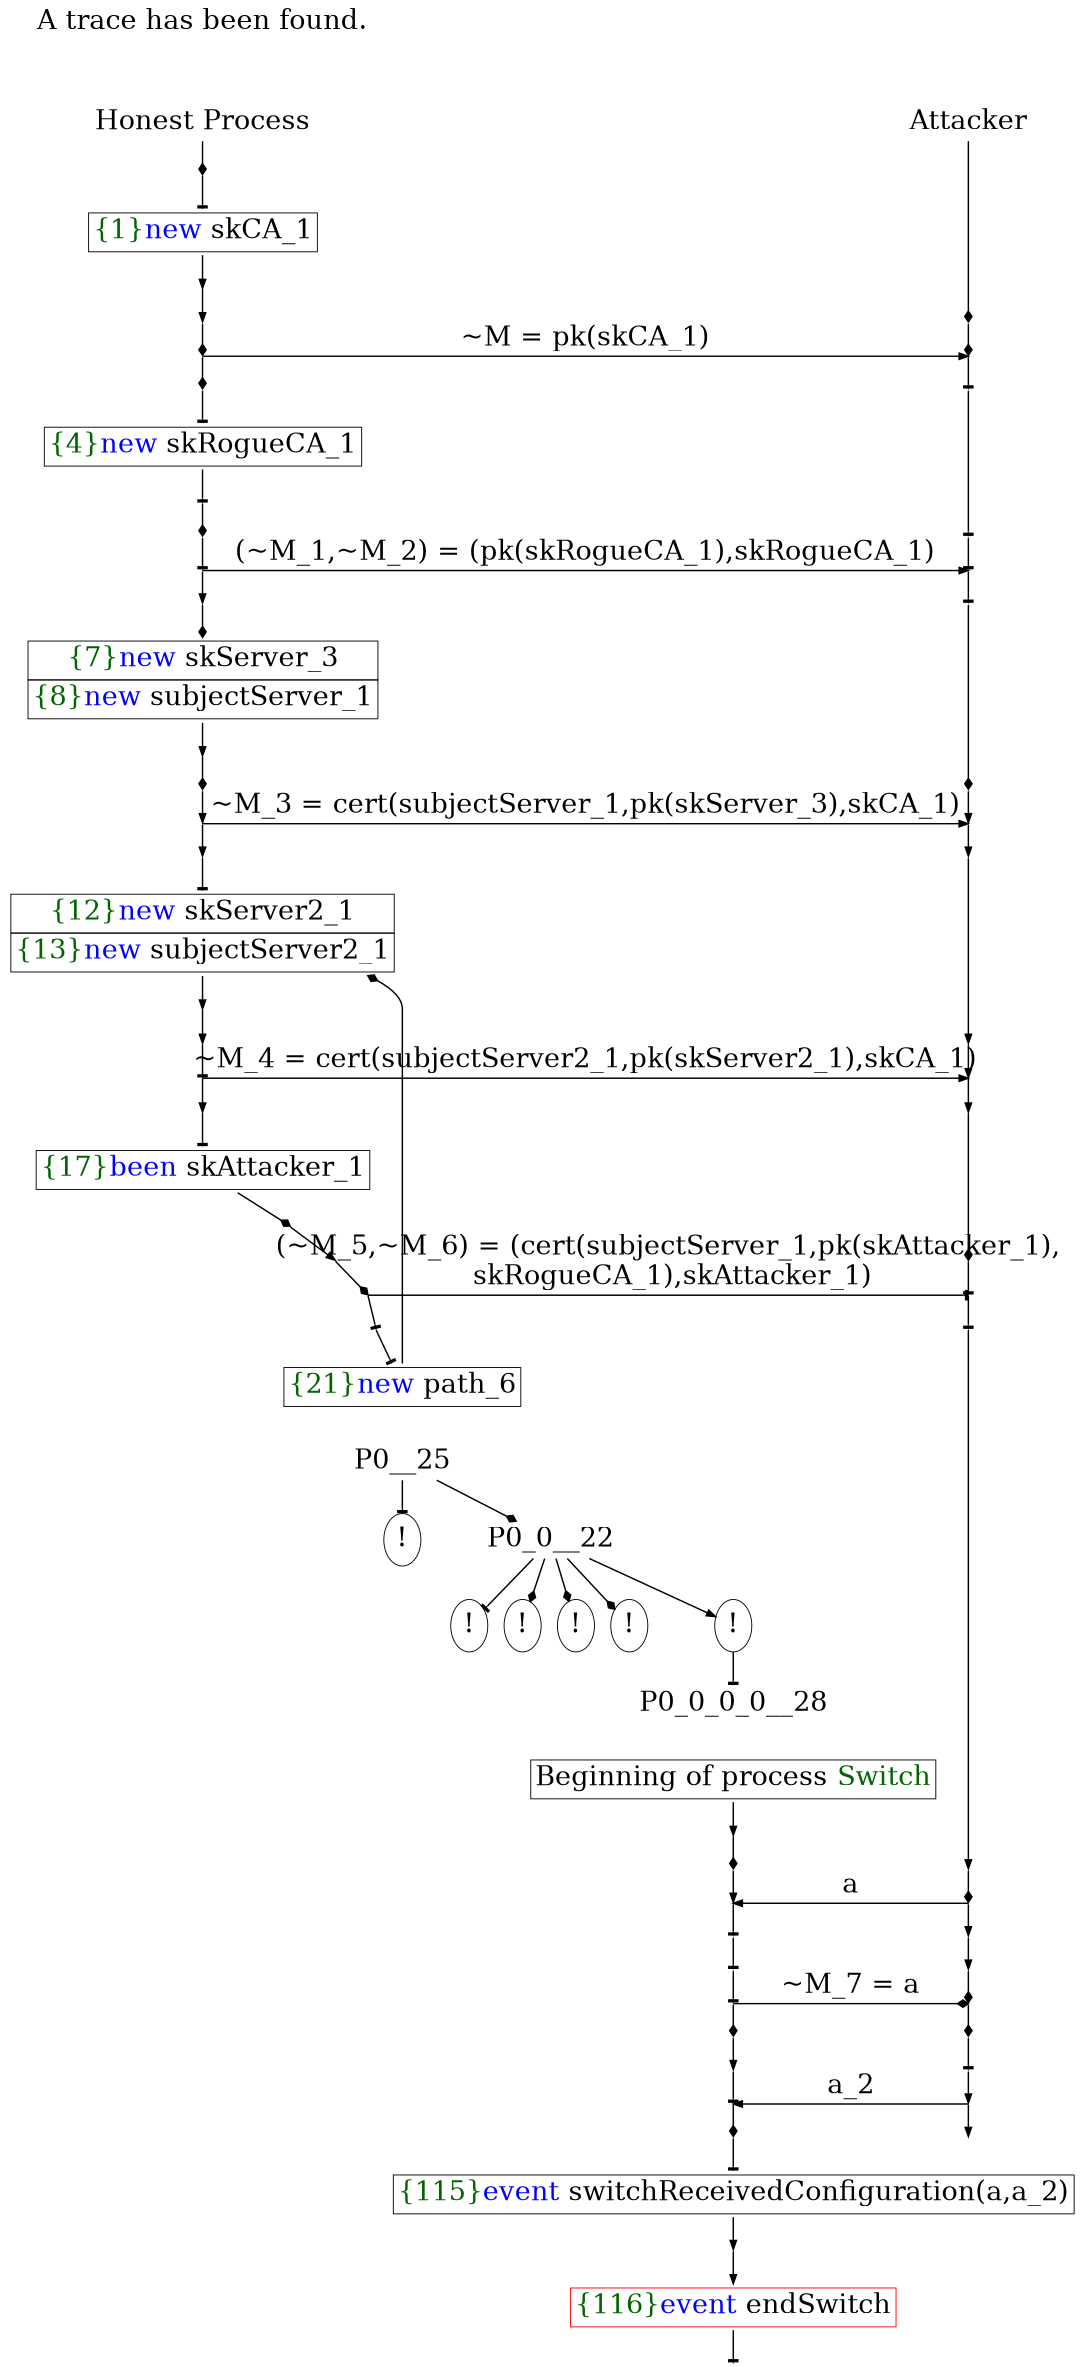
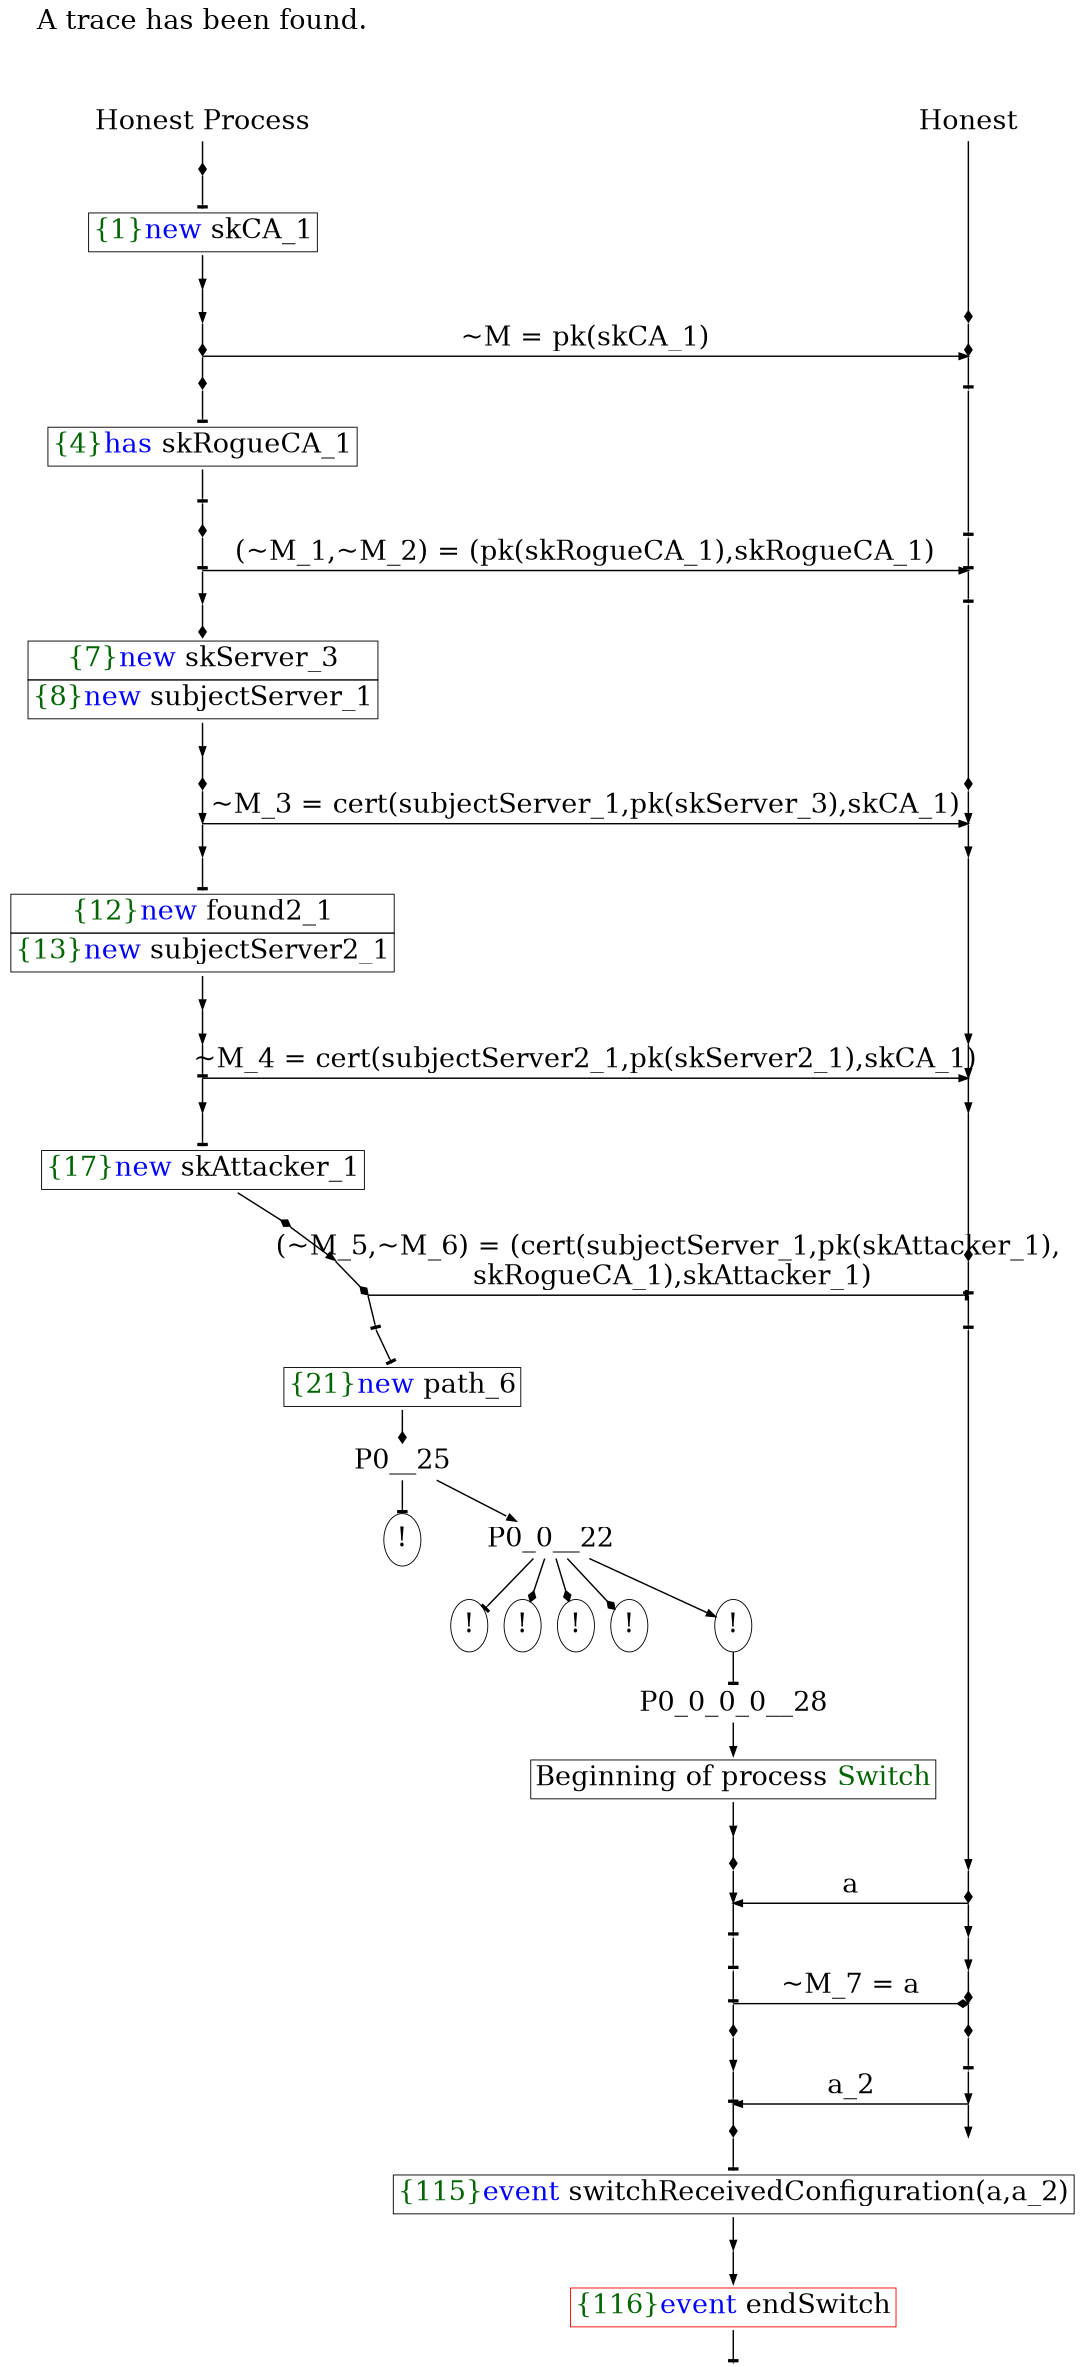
(968, 123) -> (968, 123)
(133, 444) -> (133, 444)
(270, 911) -> (270, 911)
(402, 1167) -> (402, 1421)
(148, 1168) -> (148, 1168)
(472, 1498) -> (472, 1498)
none -> (733, 1735)
